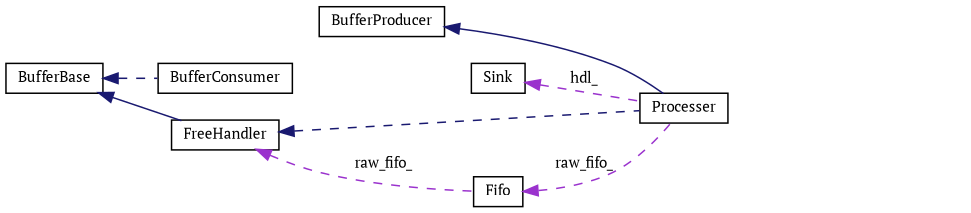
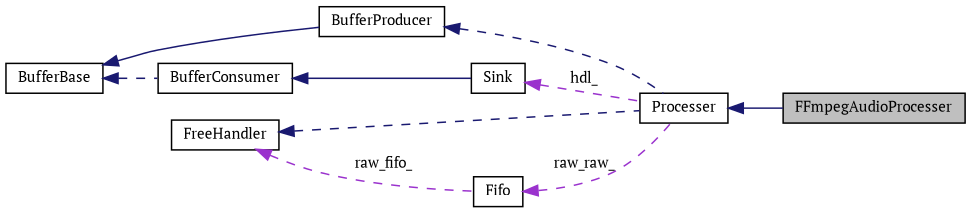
(566, 49) -> (566, 49)
none -> (390, 78)
none -> (874, 108)
(147, 109) -> (218, 40)
(582, 164) -> (582, 164)
